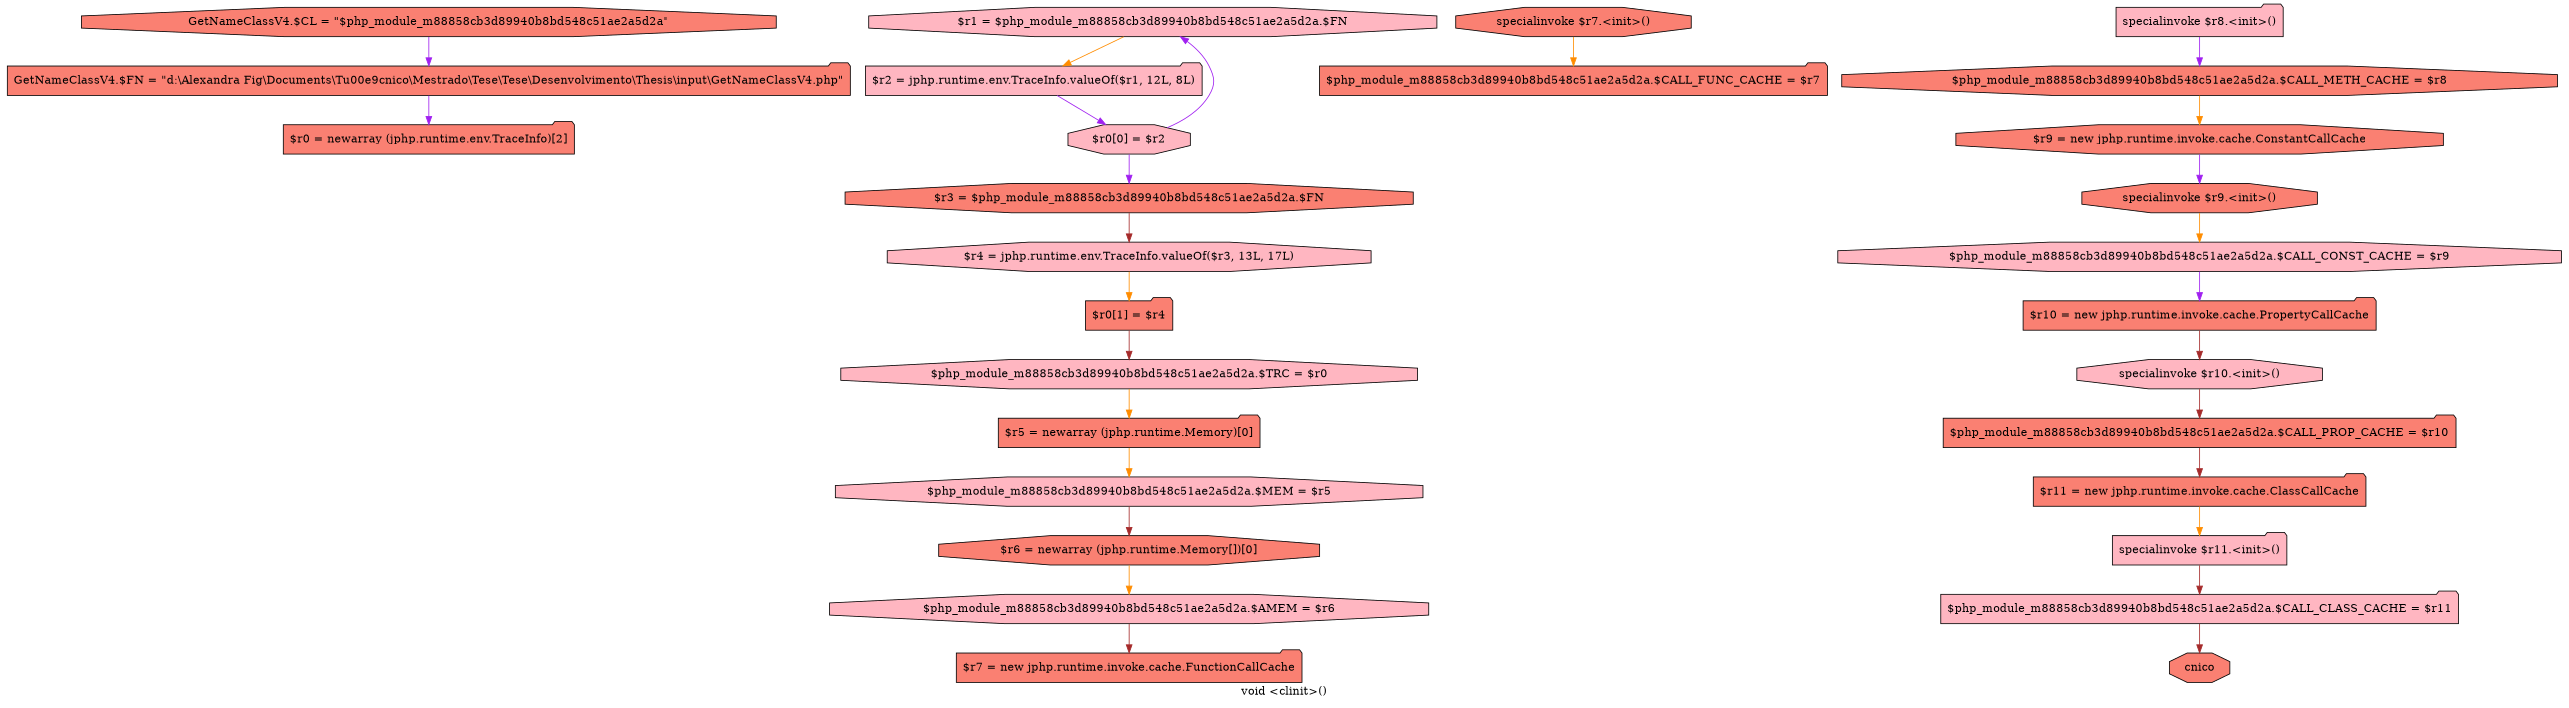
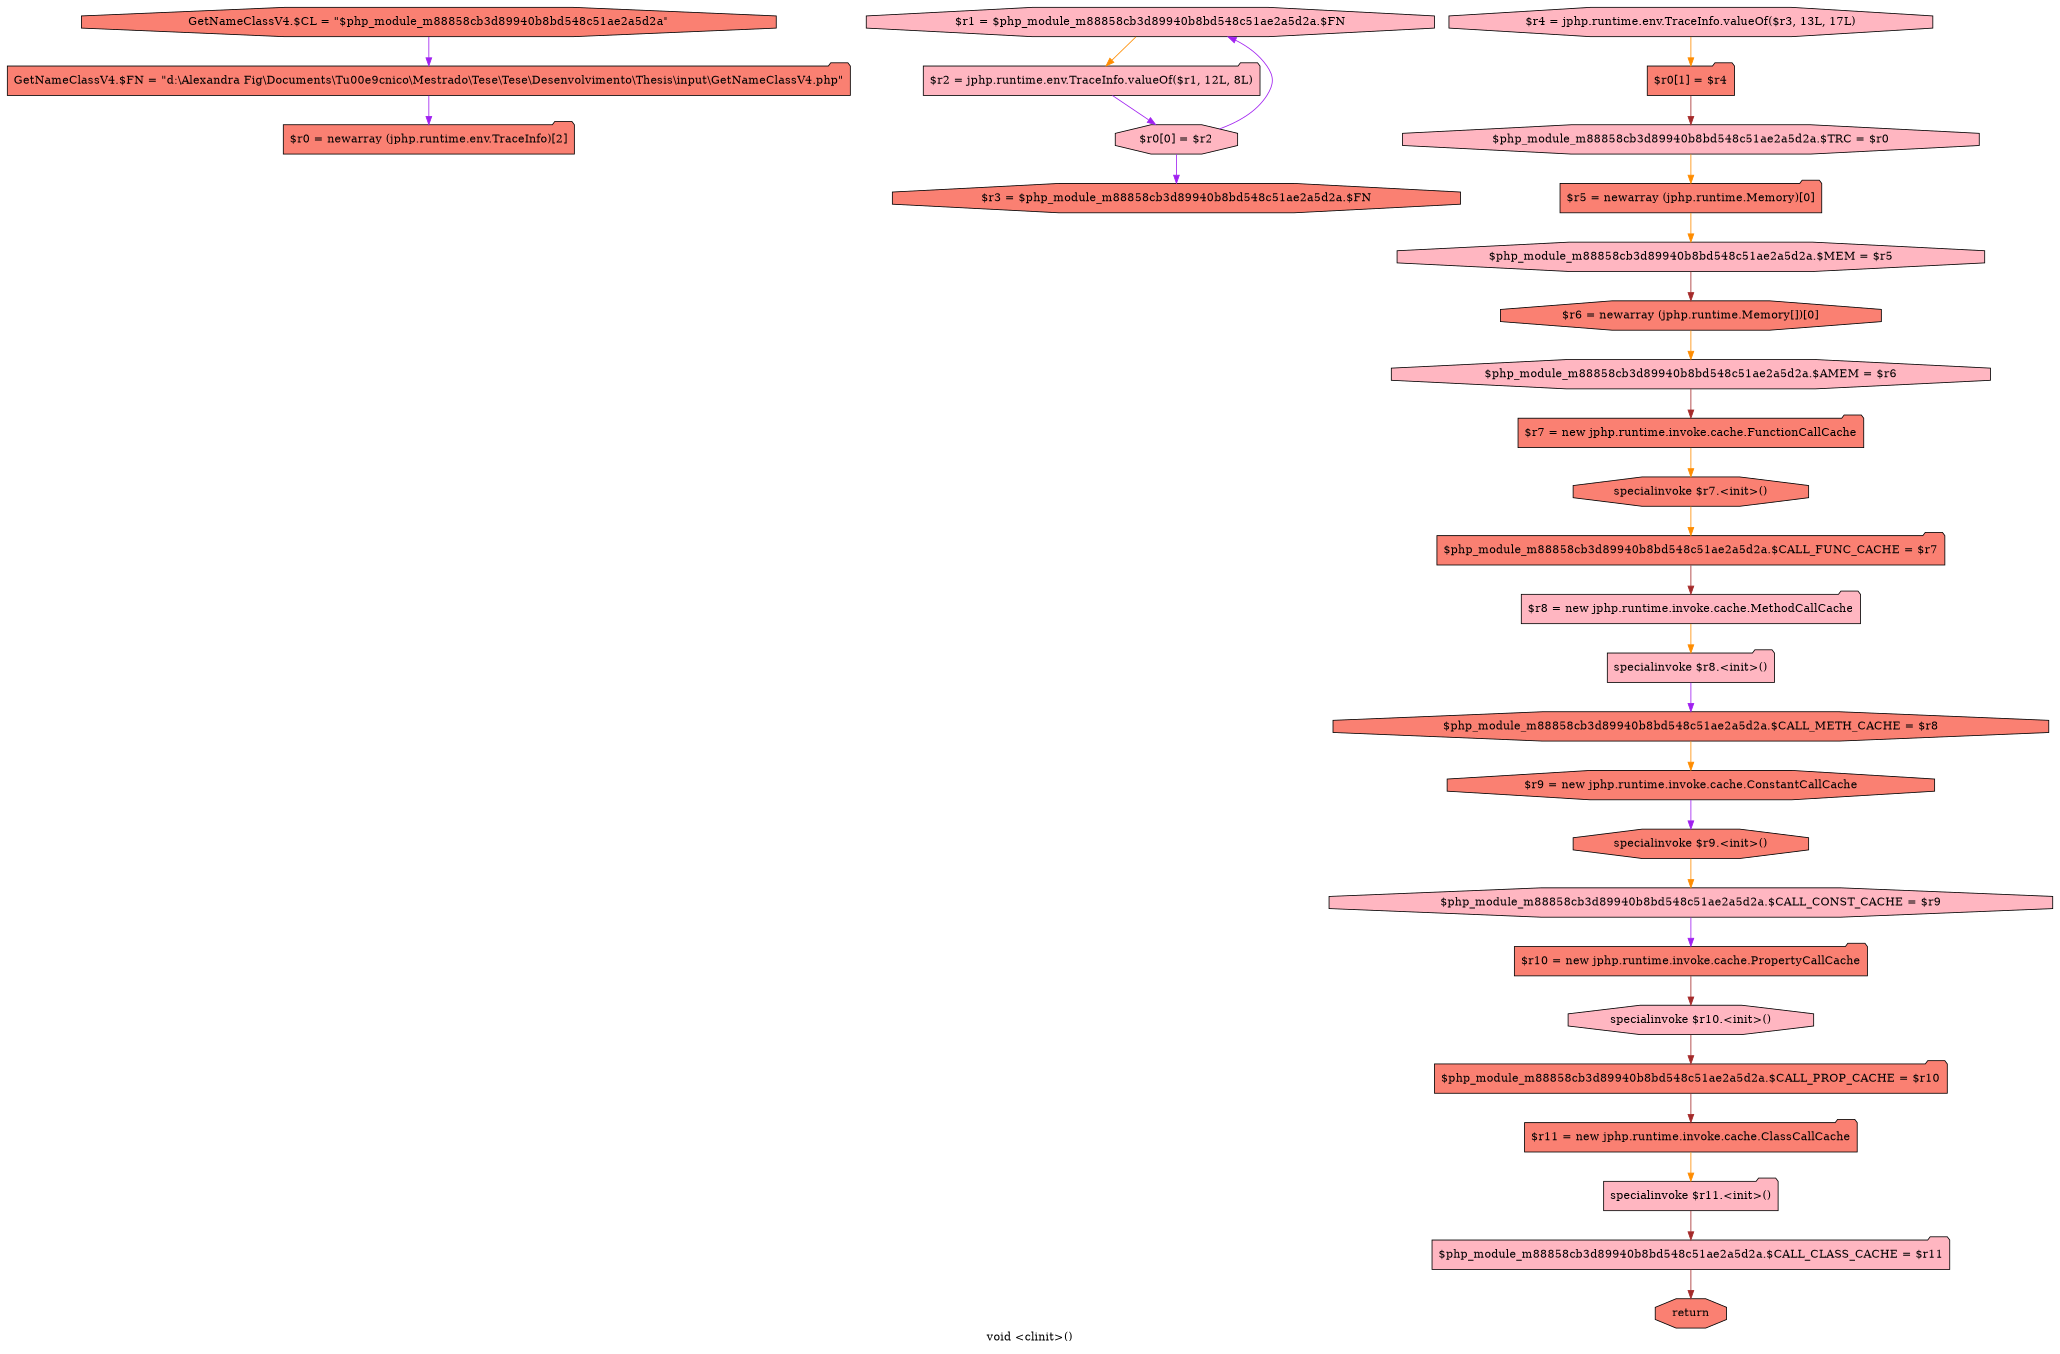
(1129, 223) -> none
none -> (1691, 458)
none -> (1691, 609)
(2200, 668) -> (1691, 1313)
